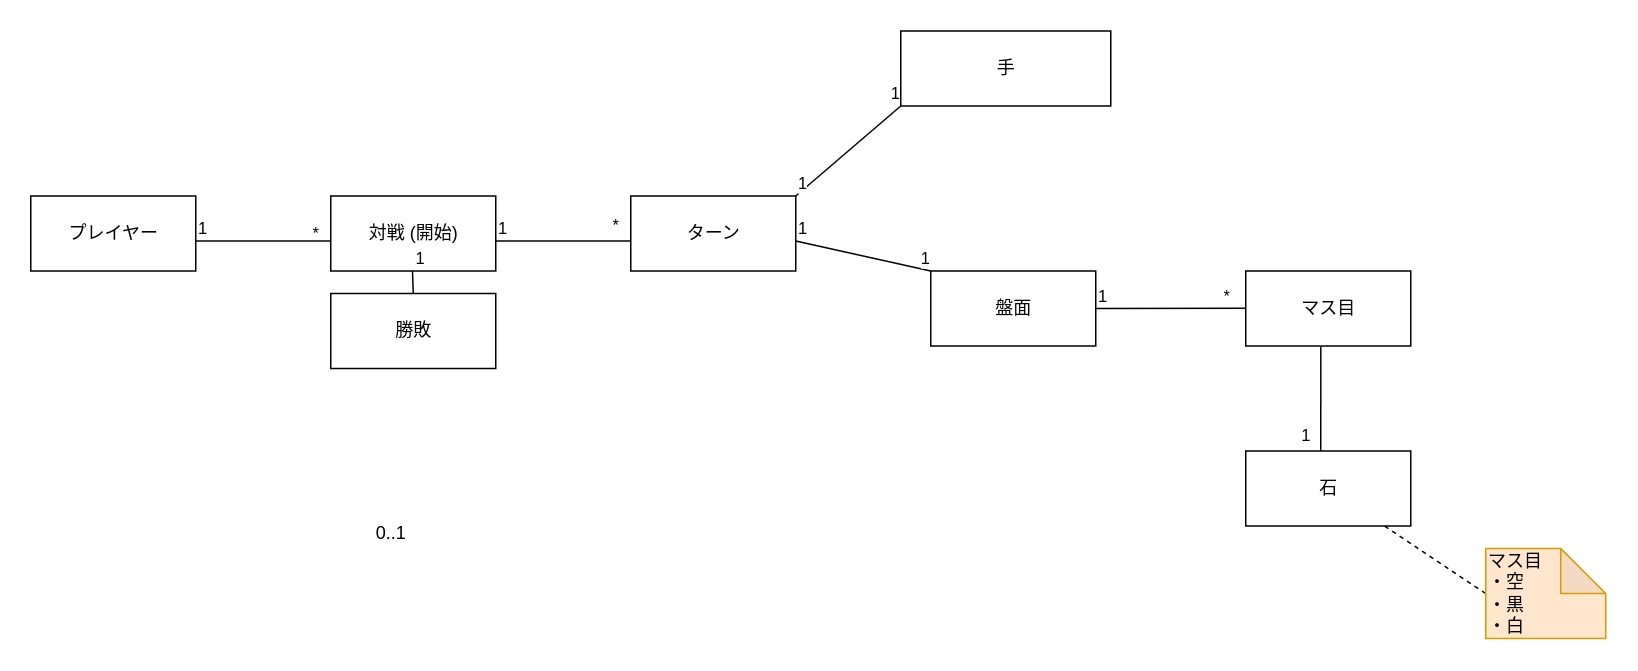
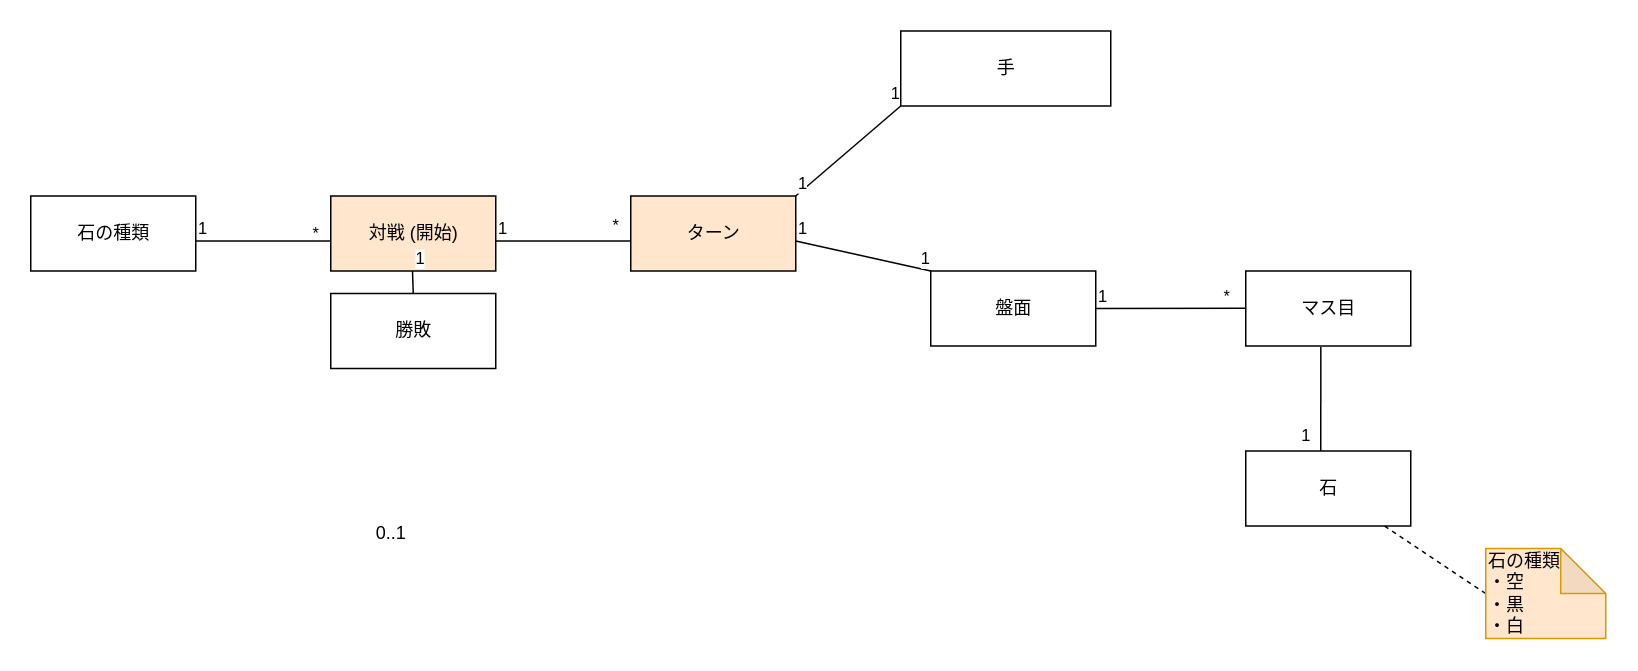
(114, 233) -> (114, 233)
(413, 233) -> (413, 233)
(713, 233) -> (713, 233)
(1516, 593) -> (1525, 593)
